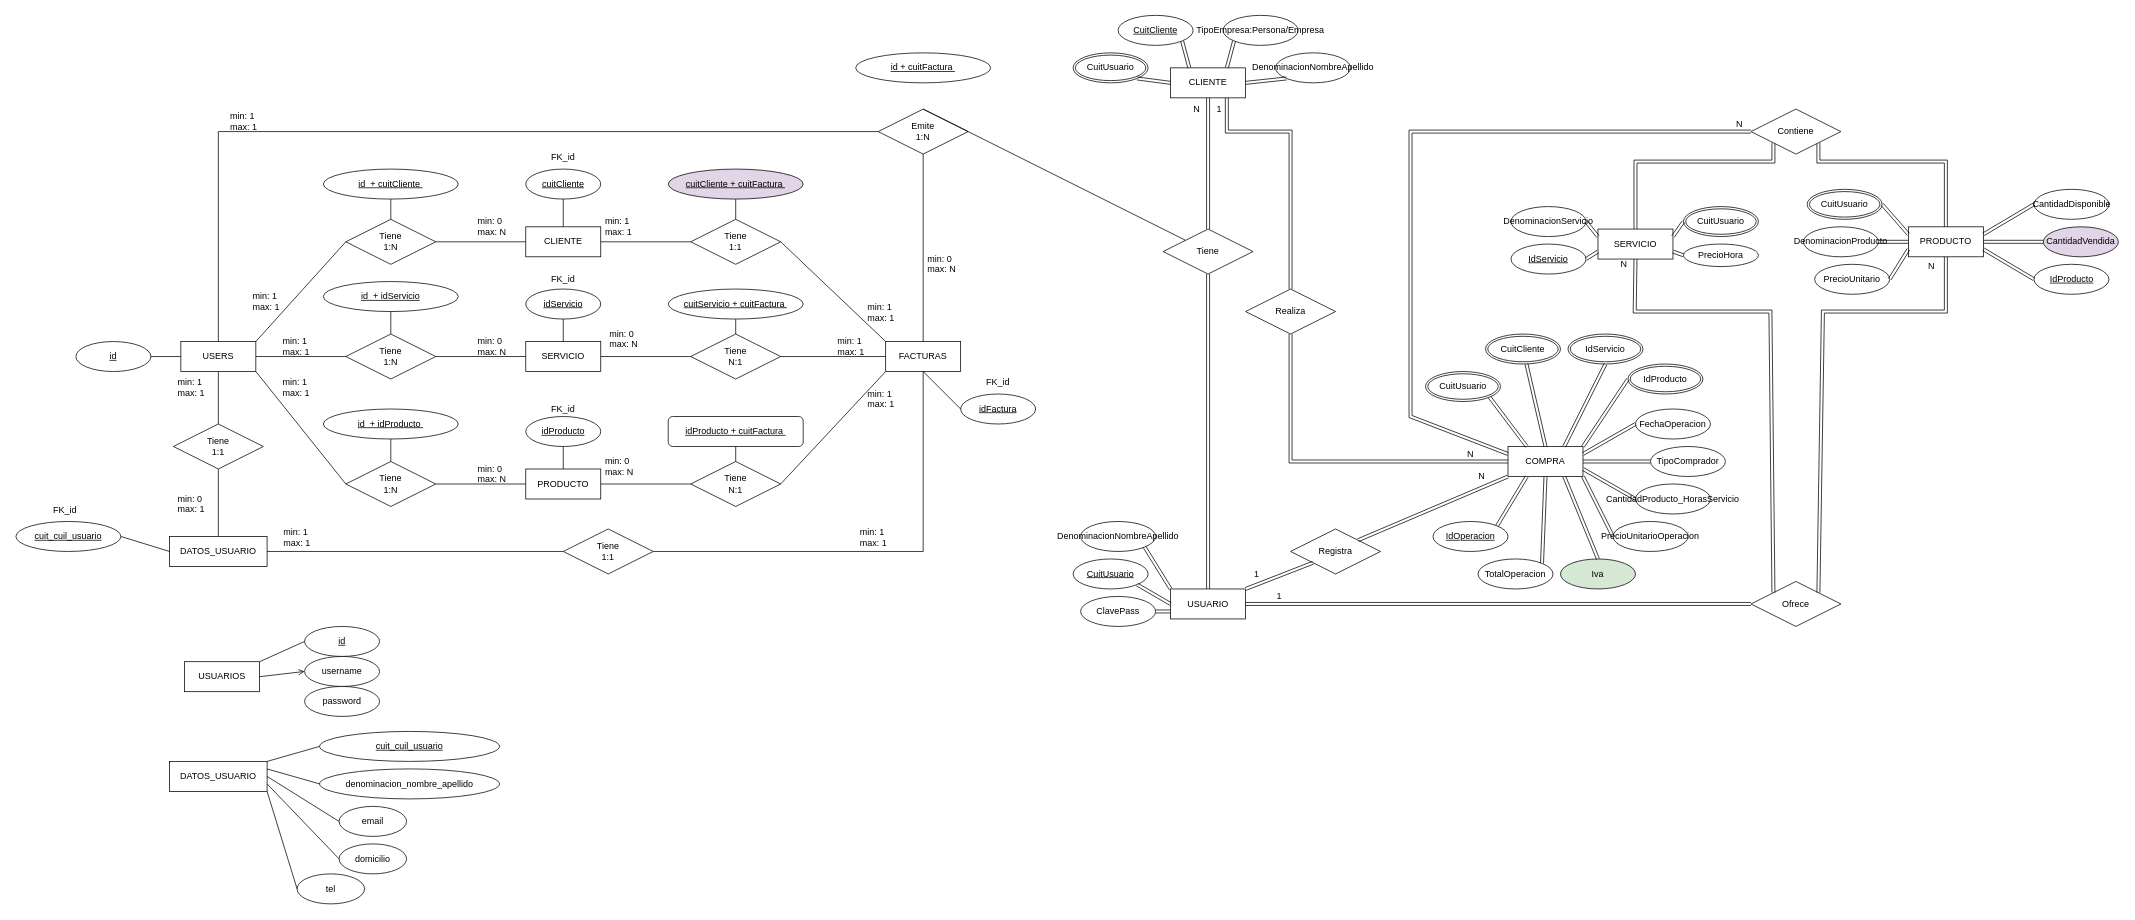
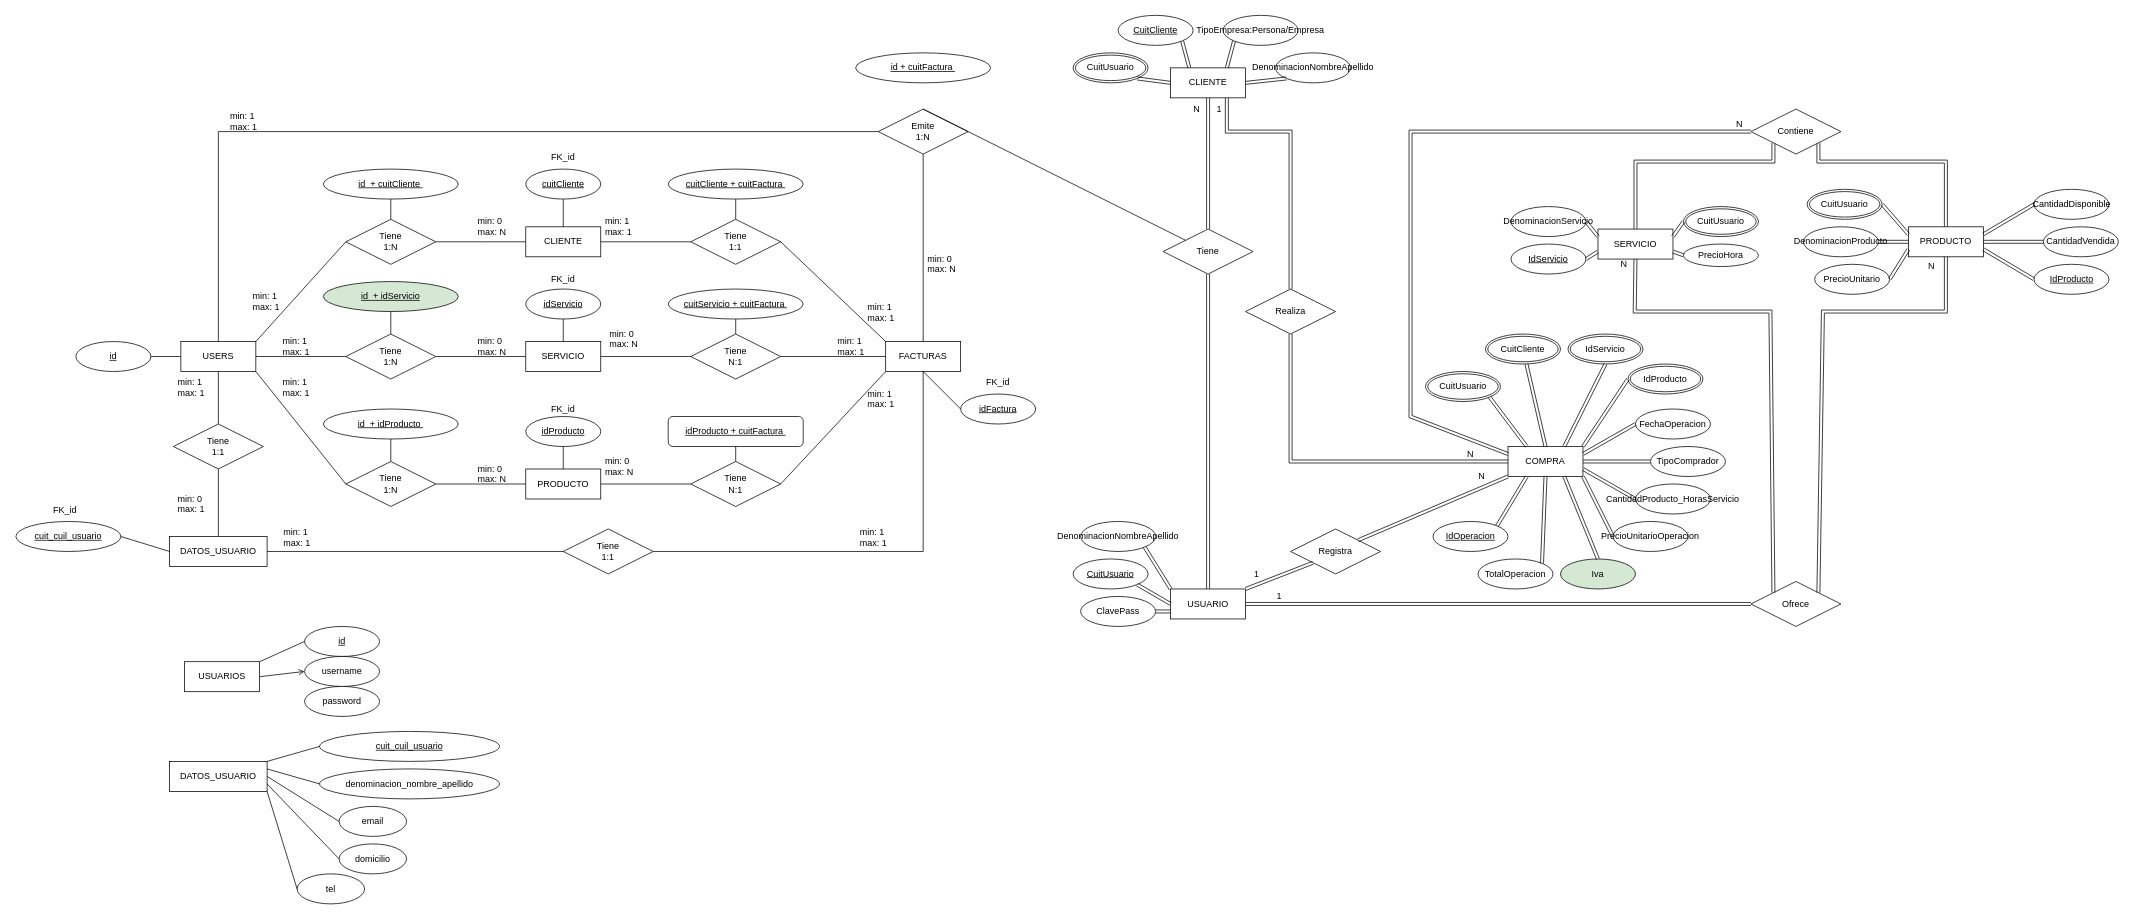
(735, 184) -> (735, 184)
(2081, 242) -> (2081, 242)
(390, 297) -> (390, 297)
